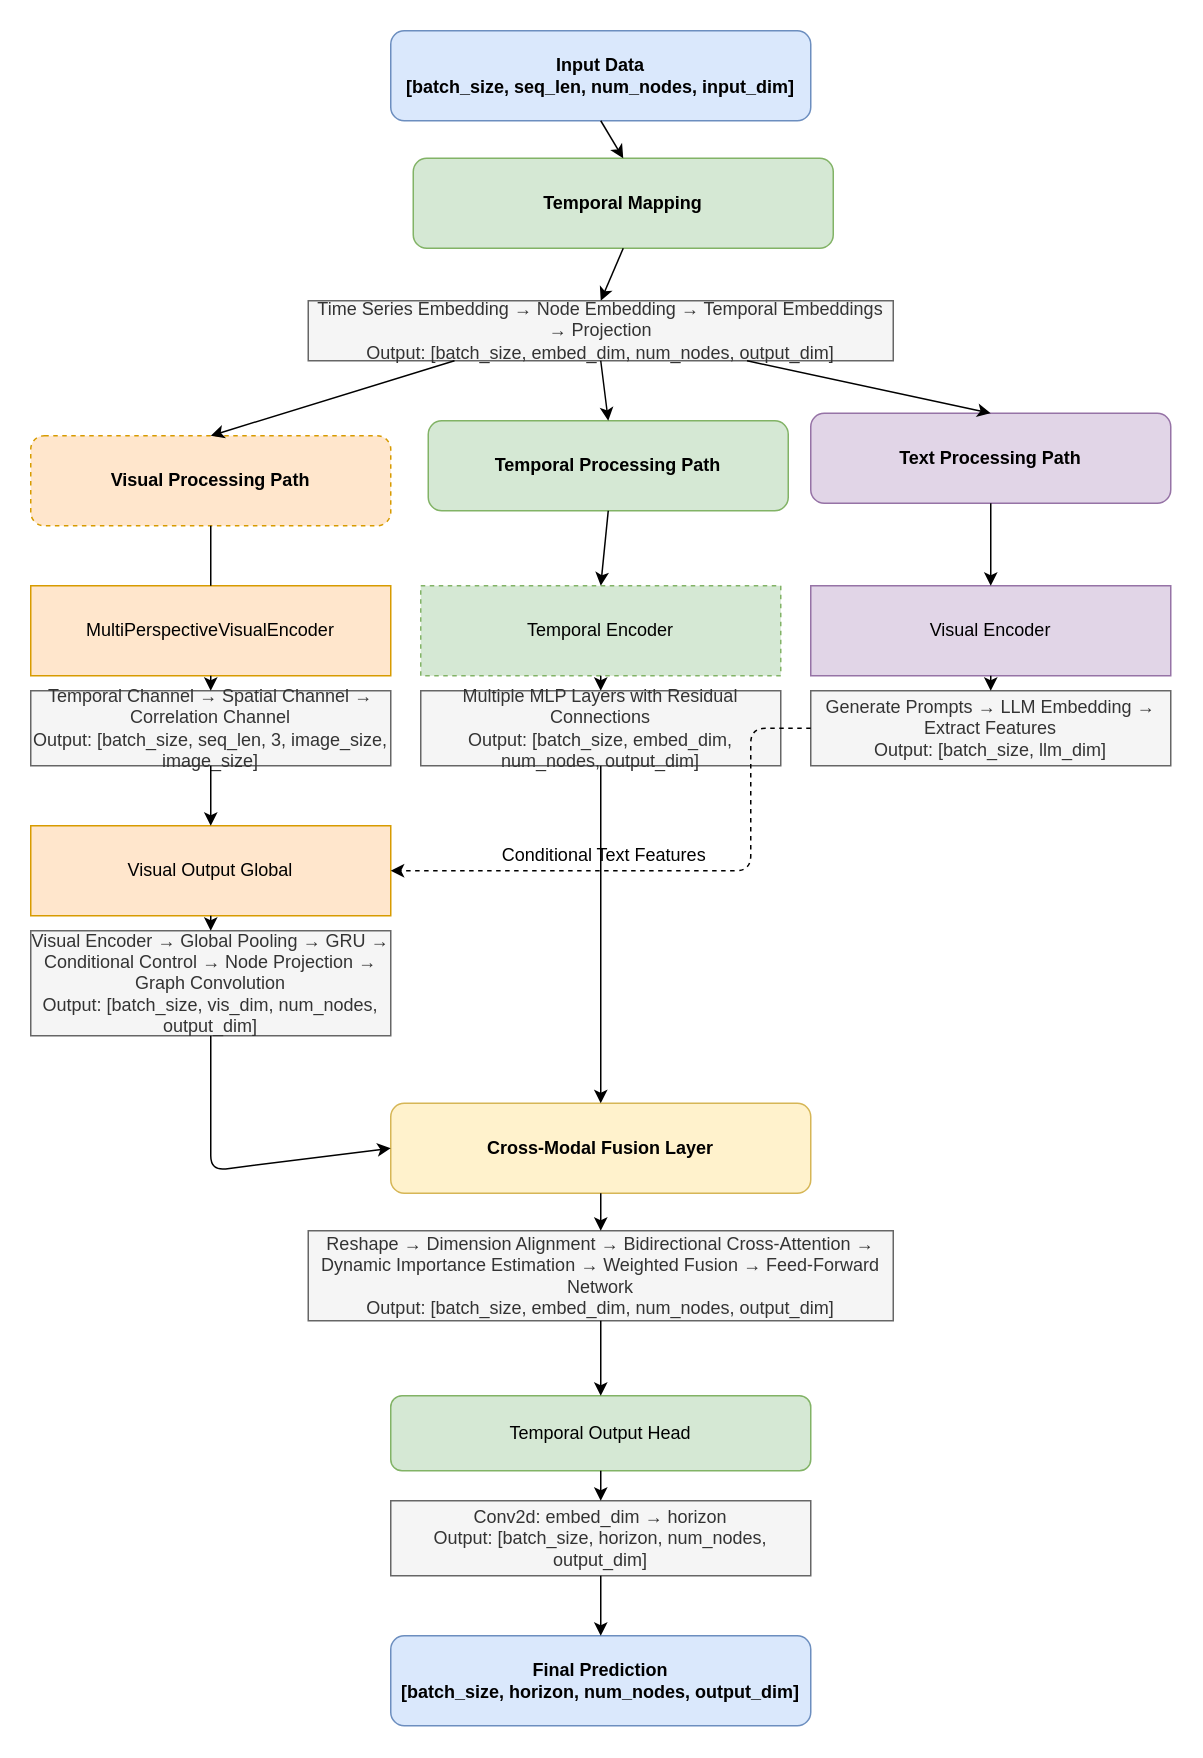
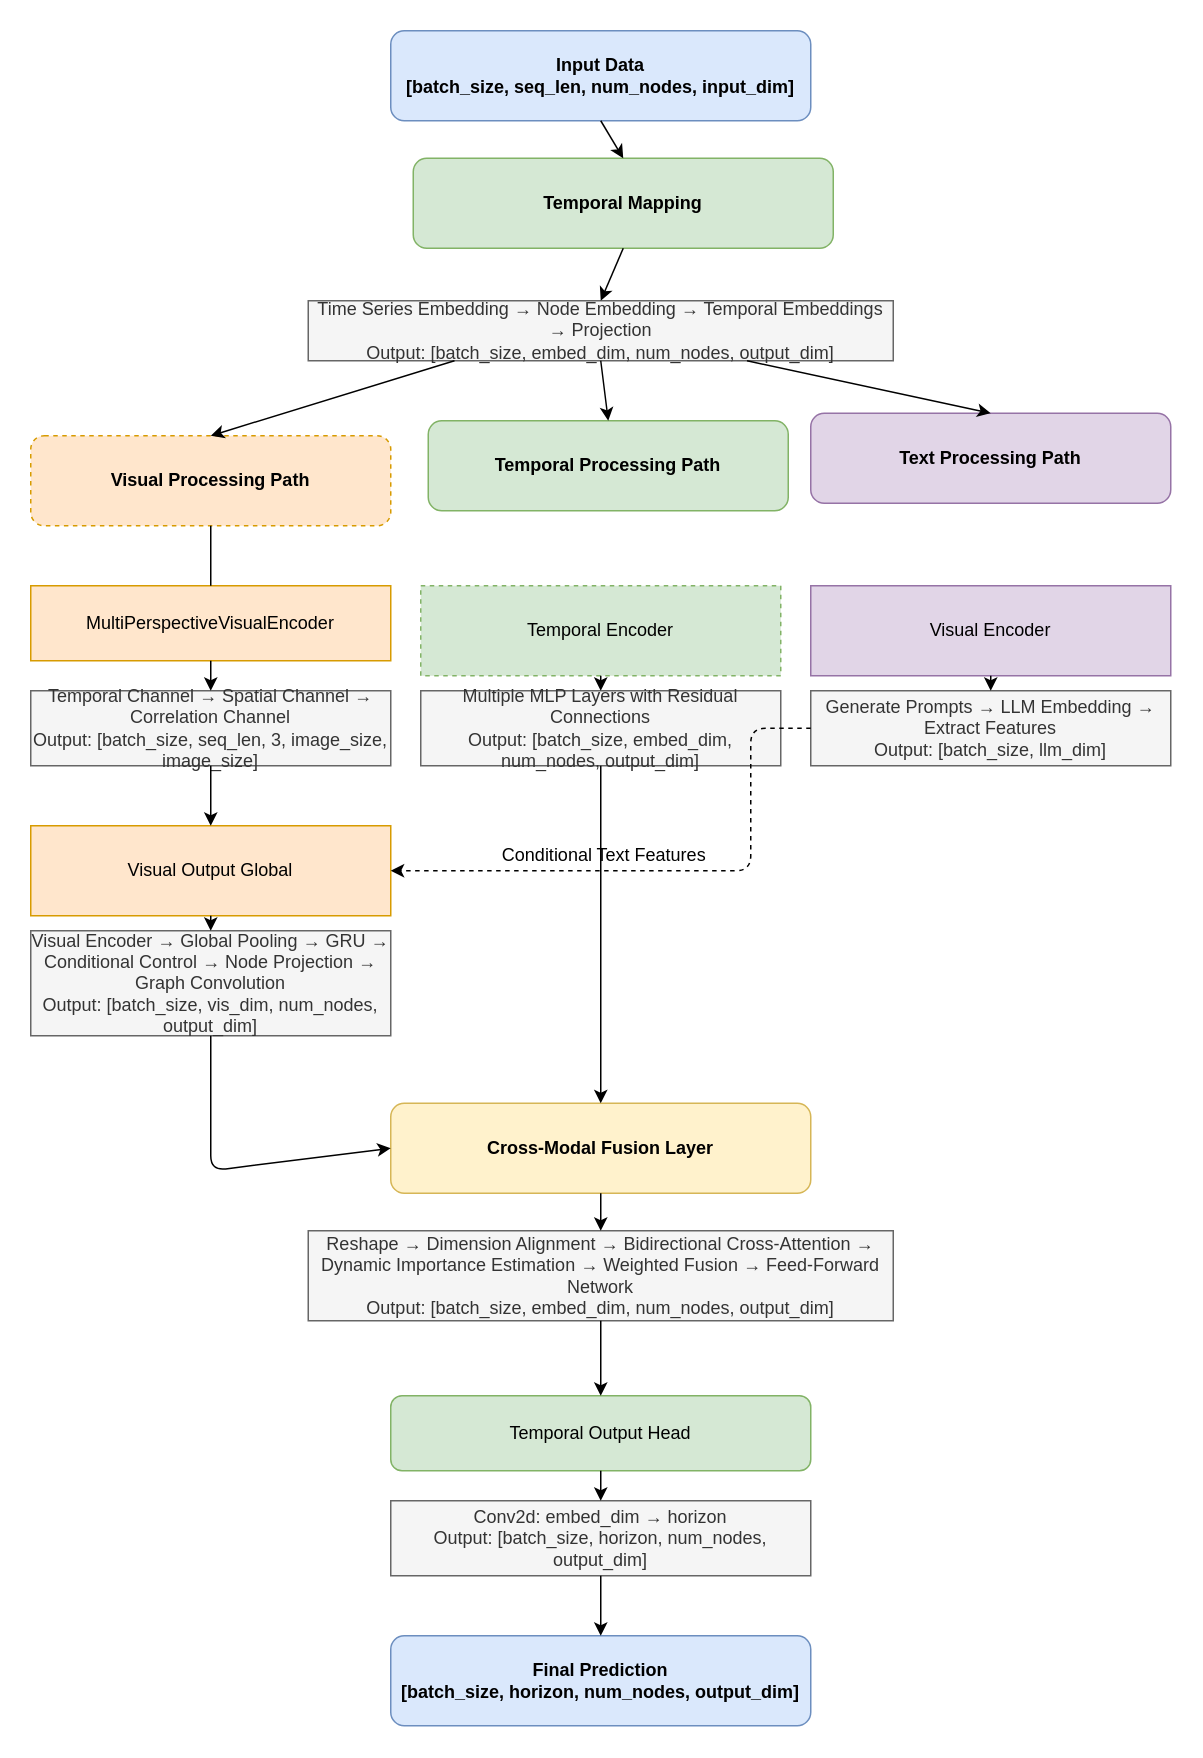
(991, 540) -> none
(605, 543) -> none
(211, 631) -> (211, 623)
